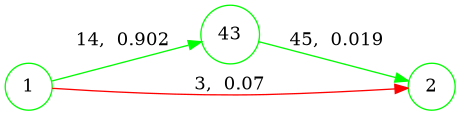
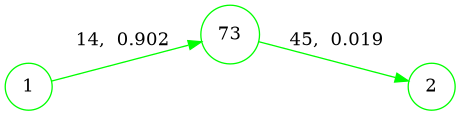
(230, 35) -> (230, 35)
(224, 95) -> none
